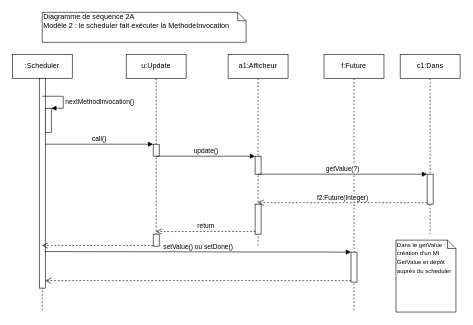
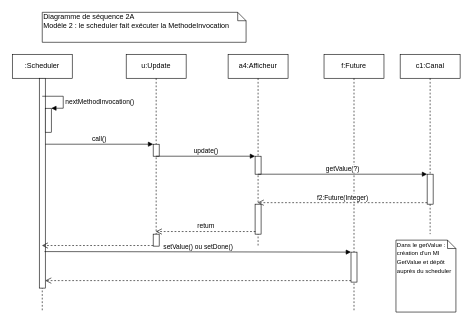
(258, 66) -> (258, 66)
(431, 66) -> (431, 66)
